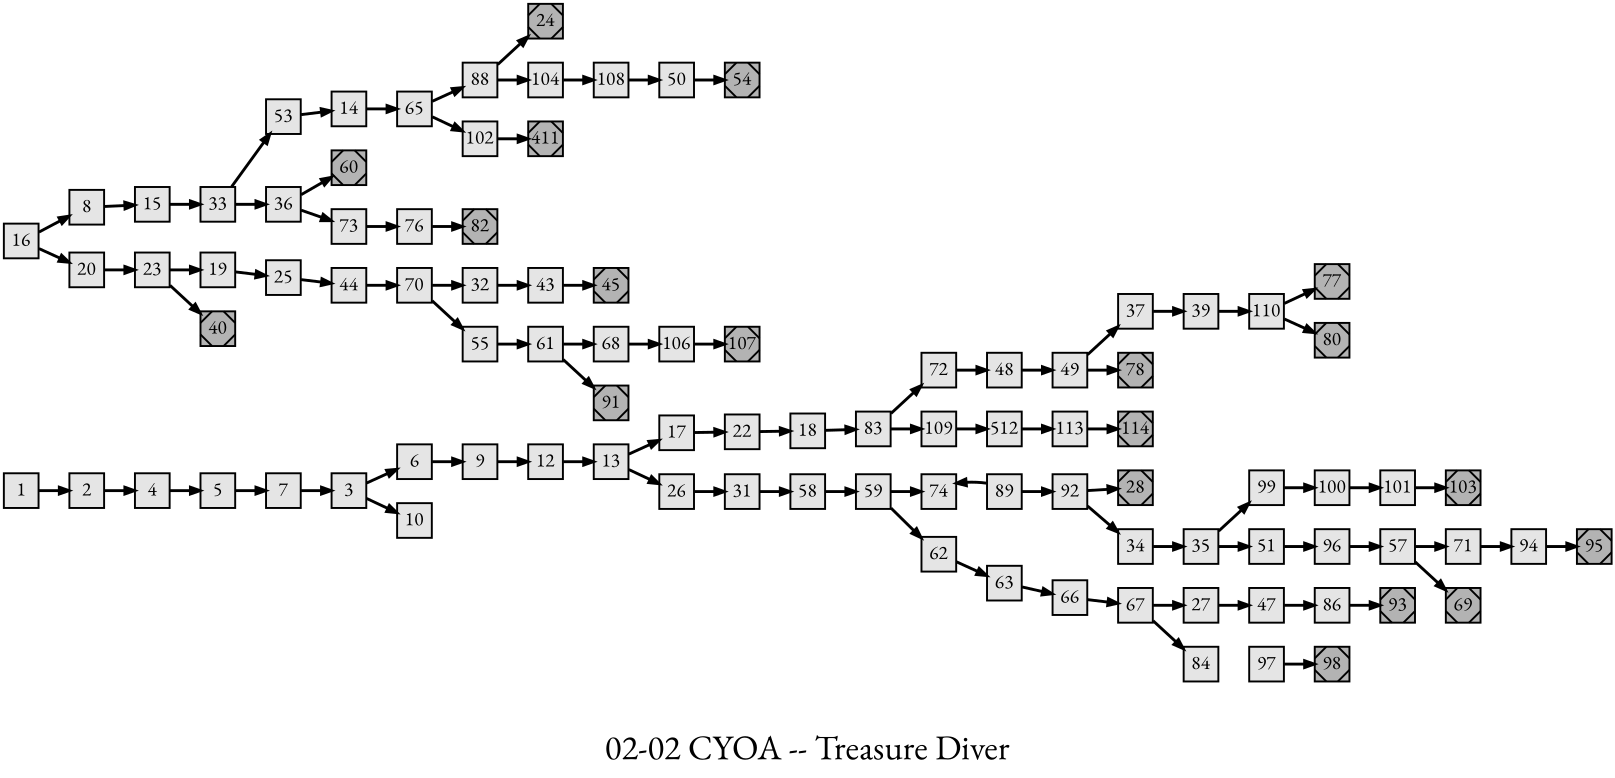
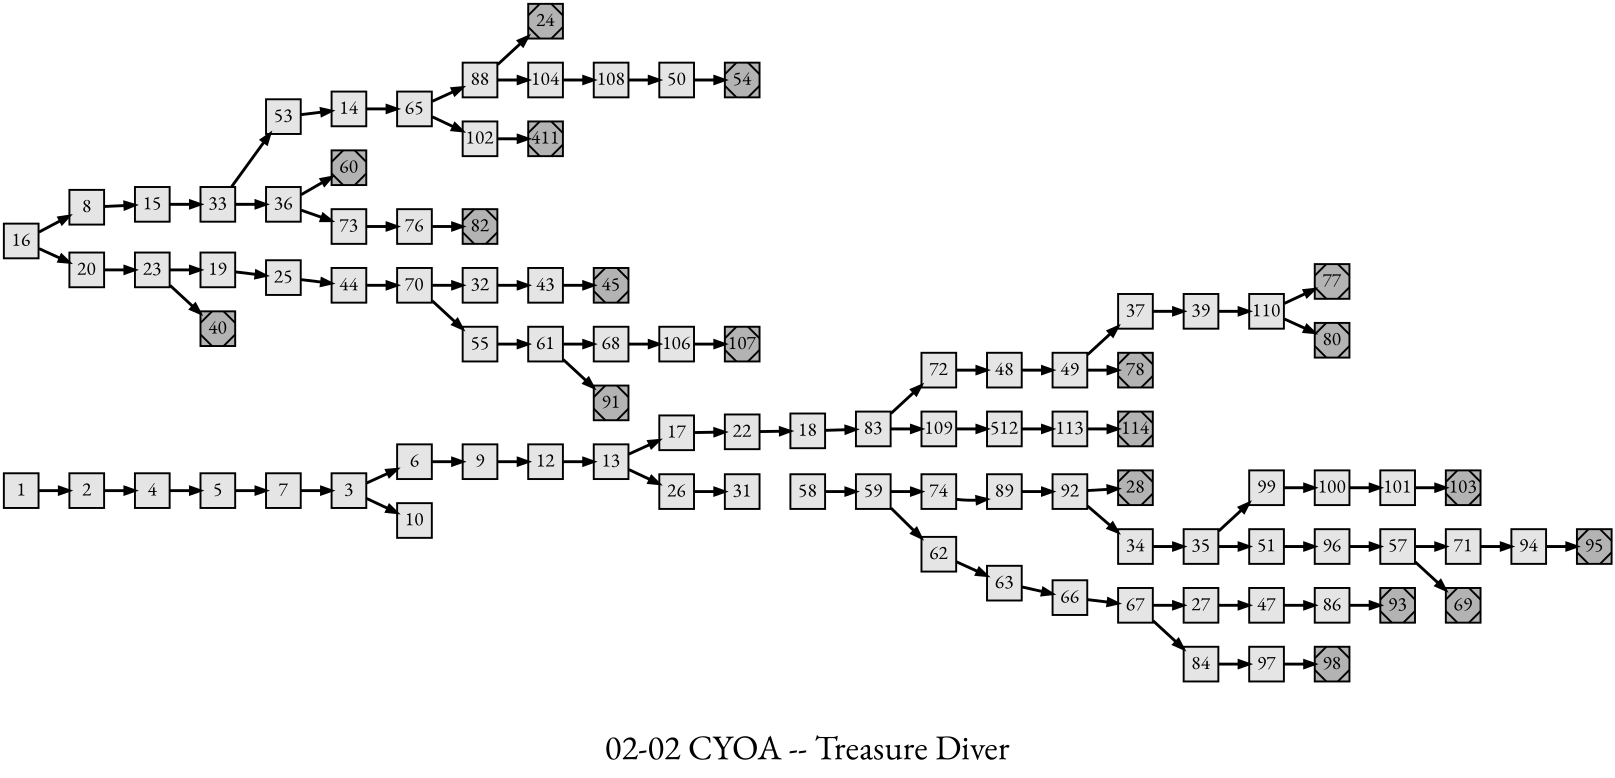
(976, 482) -> (967, 500)
(770, 492) -> none
none -> (1229, 664)
